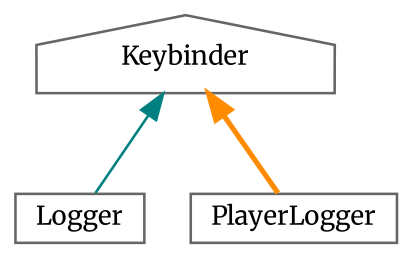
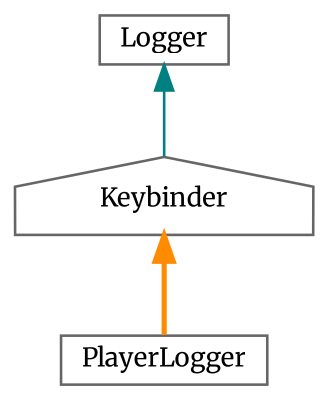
(122, 154) -> (164, 123)
